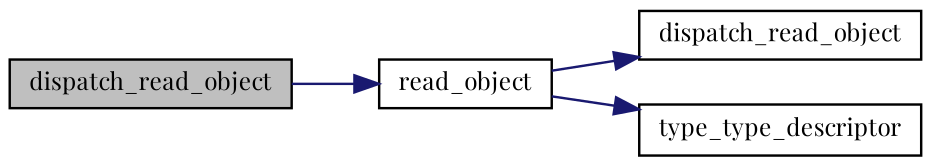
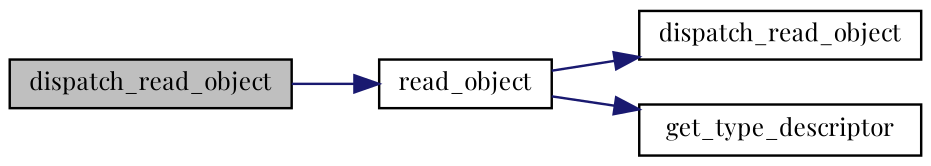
(780, 130) -> (780, 130)
